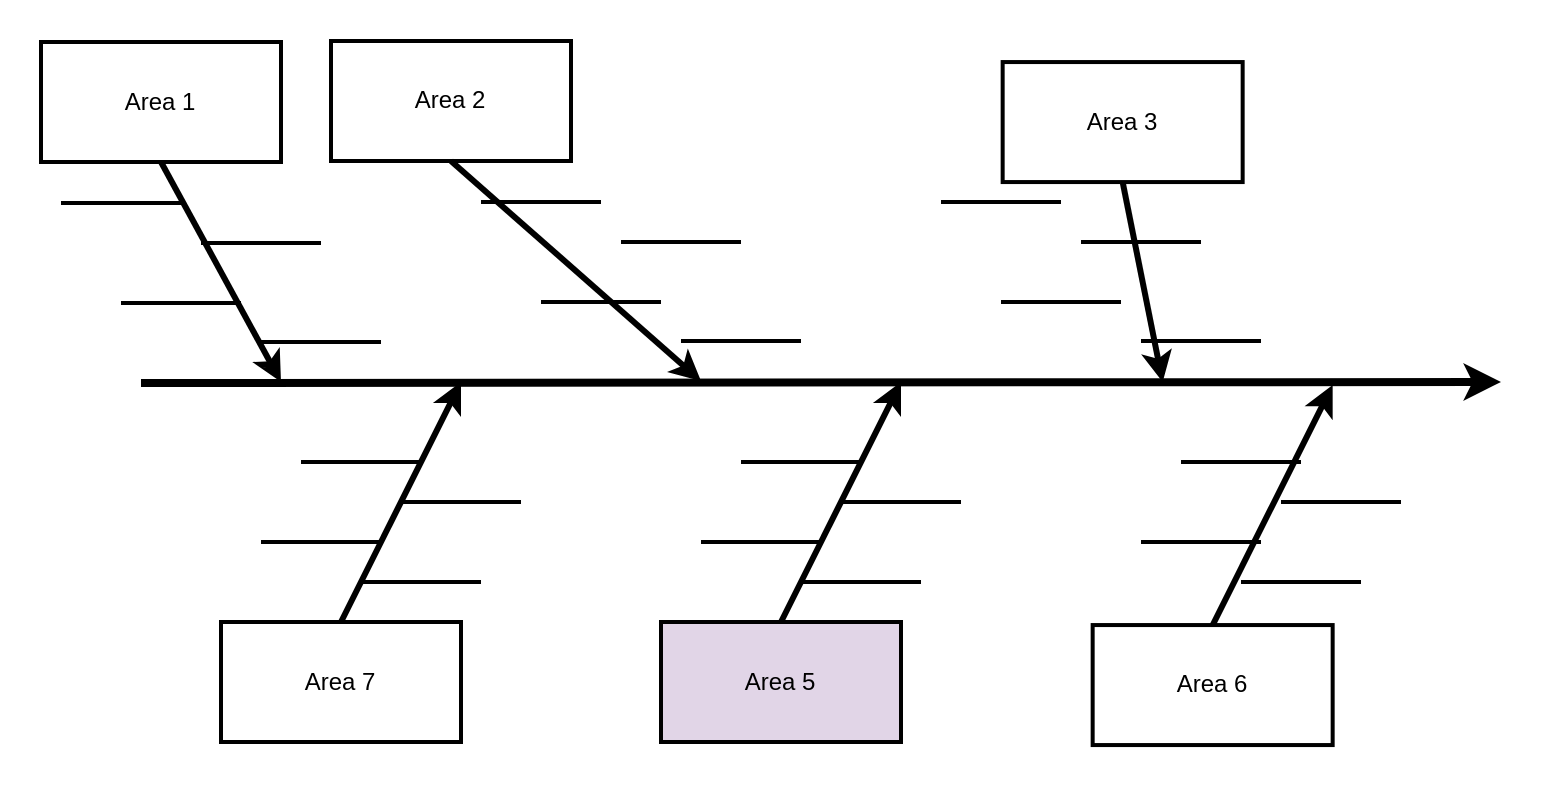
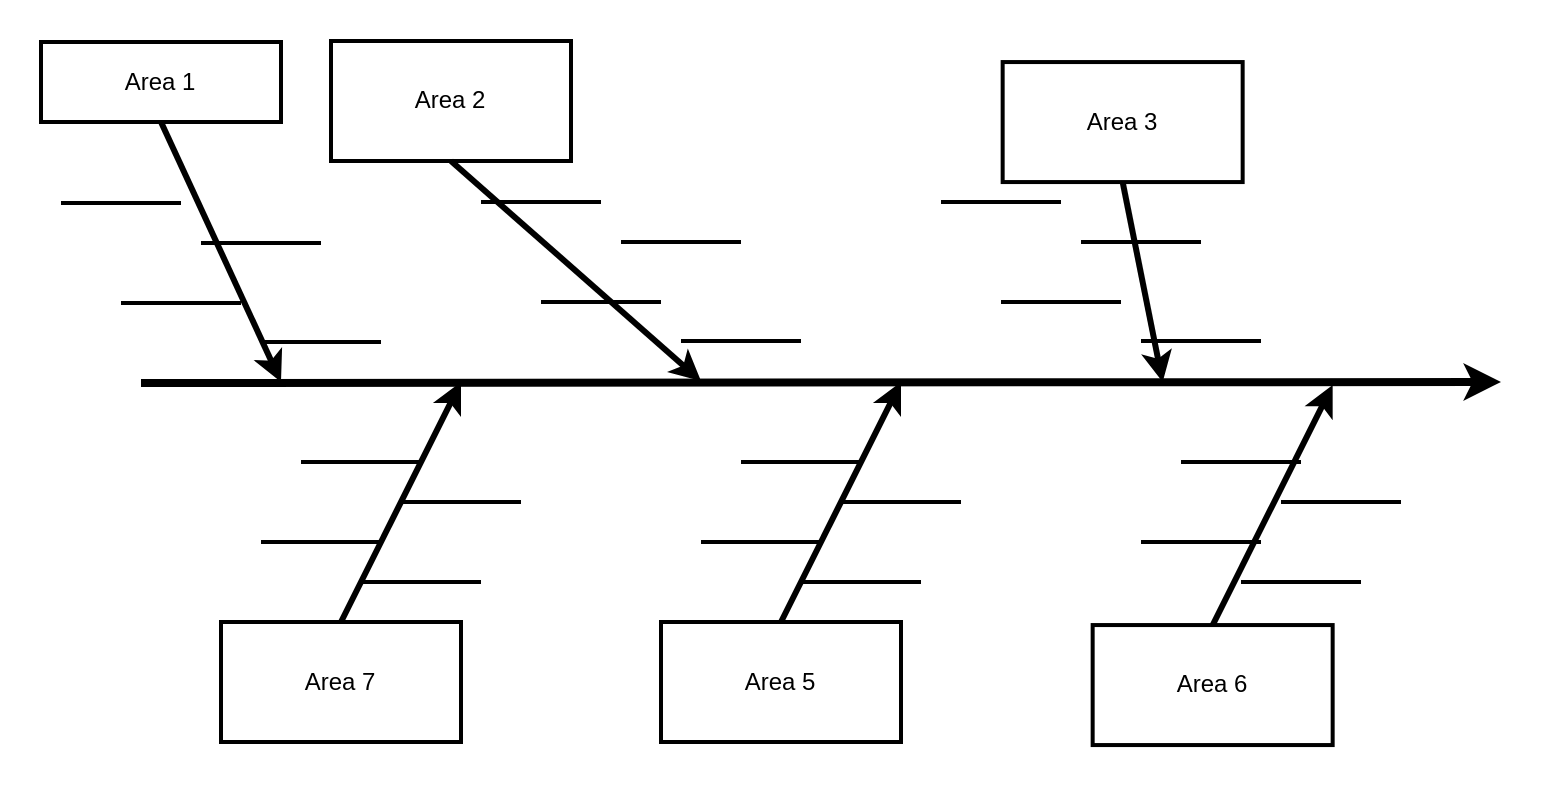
(161, 102) -> (161, 82)
(781, 682) -> (781, 682)
